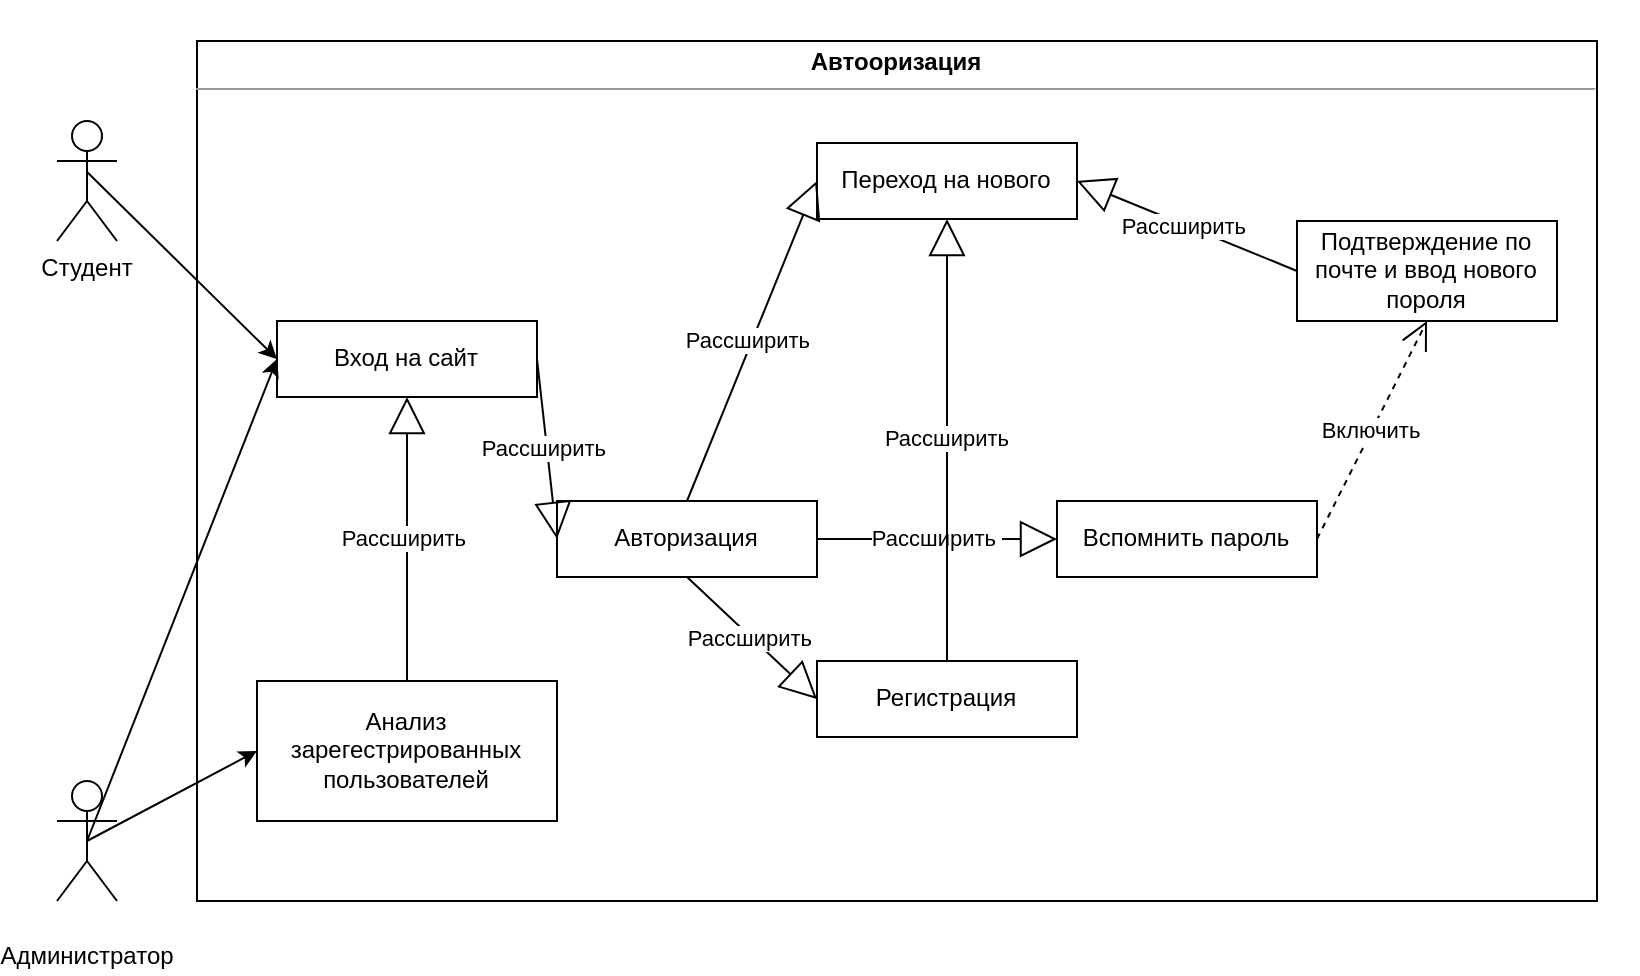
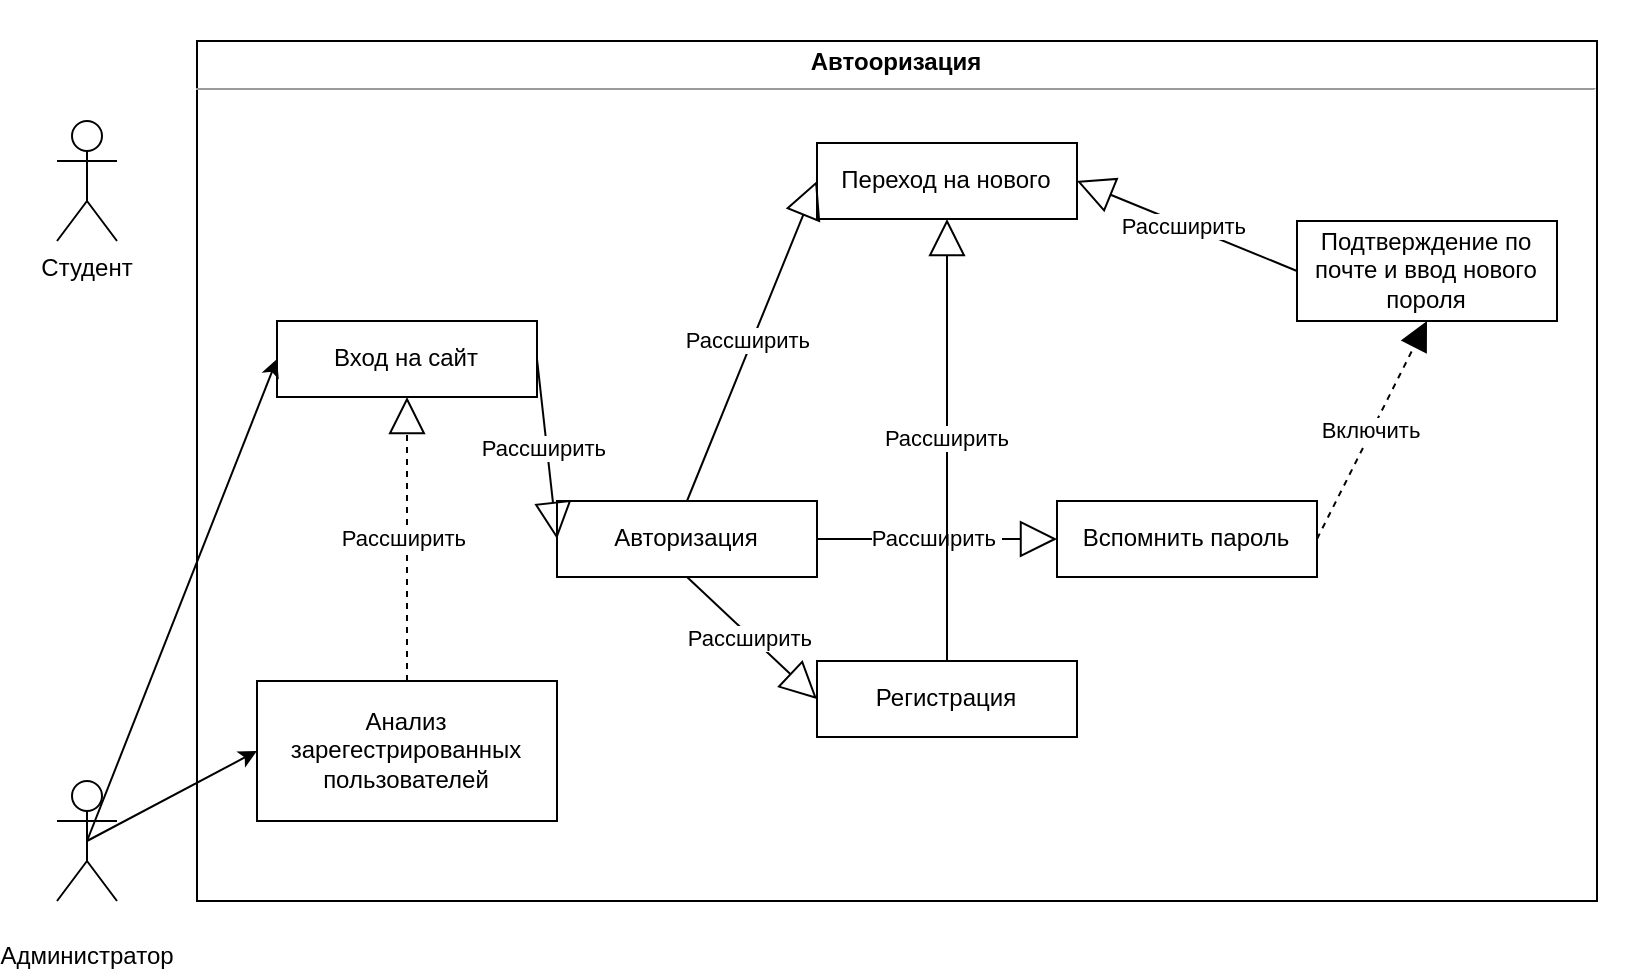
(179, 263) -> none
(1419, 338) -> (1413, 348)
(407, 613) -> (407, 613)
